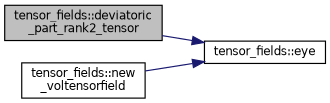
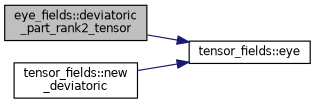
(83, 23) -> (76, 23)
(83, 80) -> (76, 80)
